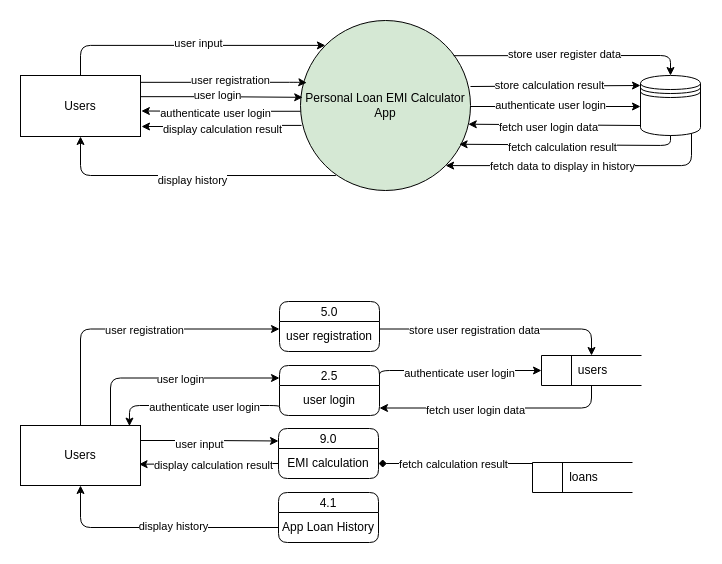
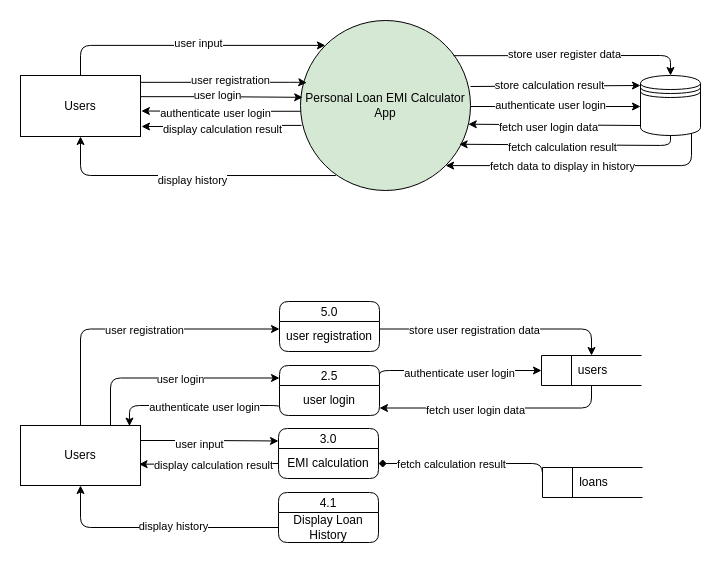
(328, 439) -> (328, 439)
(583, 478) -> (593, 483)
(329, 528) -> (329, 528)
